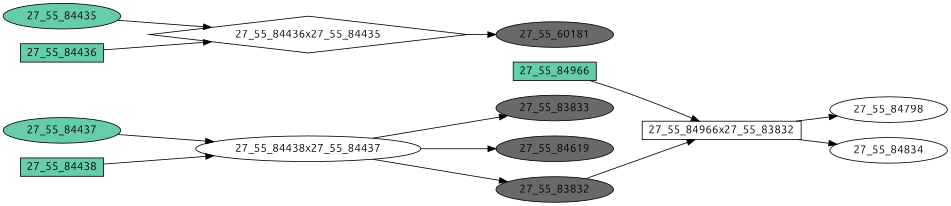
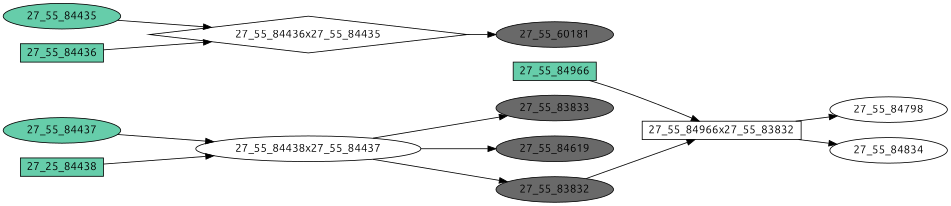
(62, 167) -> (62, 167)
